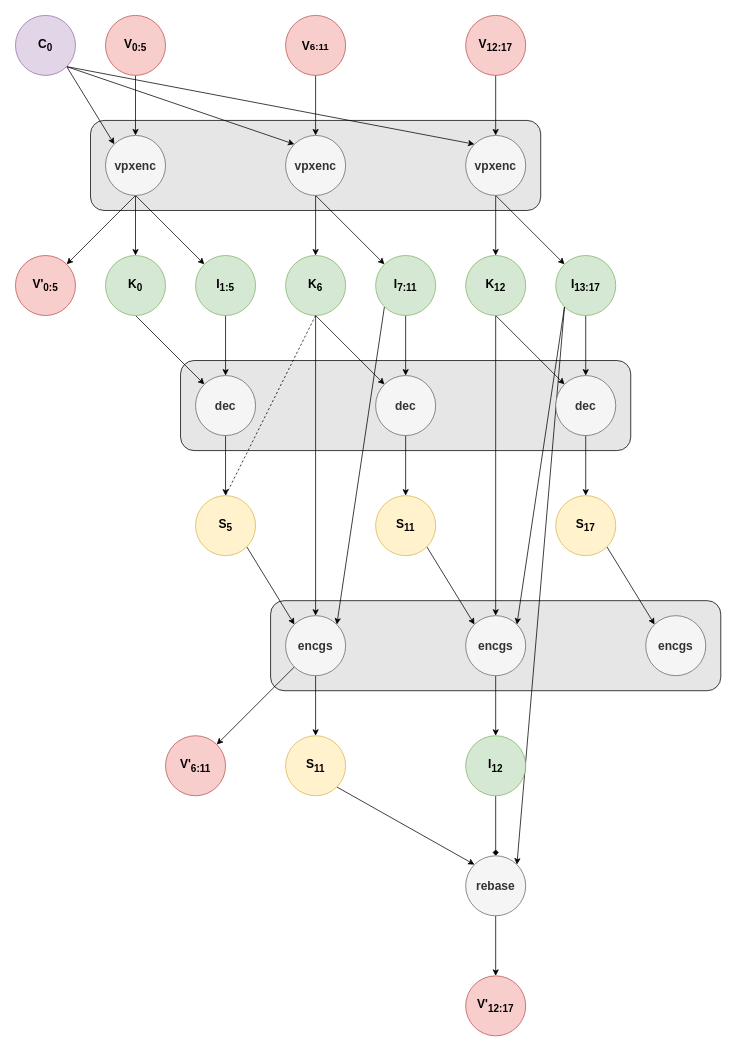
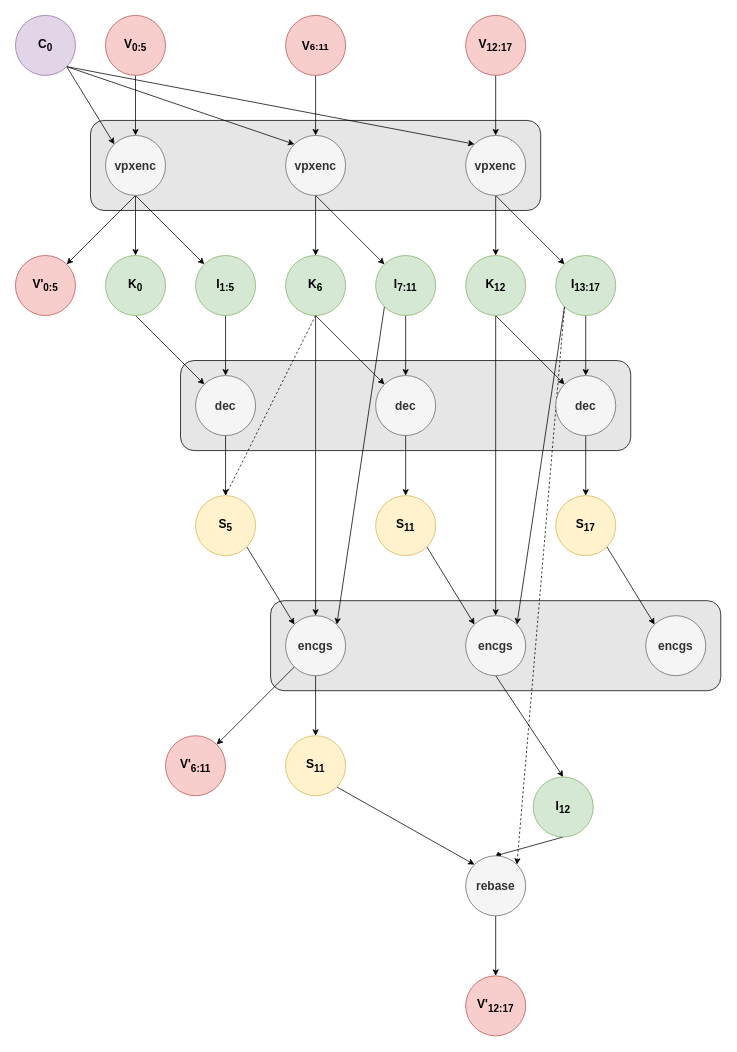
(536, 635) -> (536, 635)
(495, 765) -> (563, 807)
